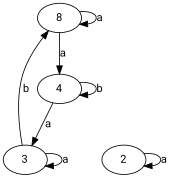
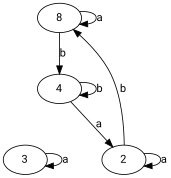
(63, 53) -> (63, 53)
(20, 88) -> (115, 84)
(44, 121) -> (89, 121)
